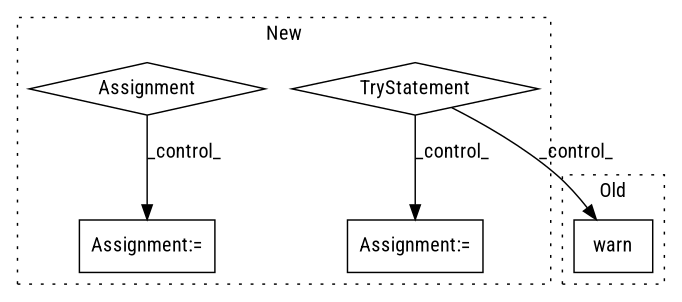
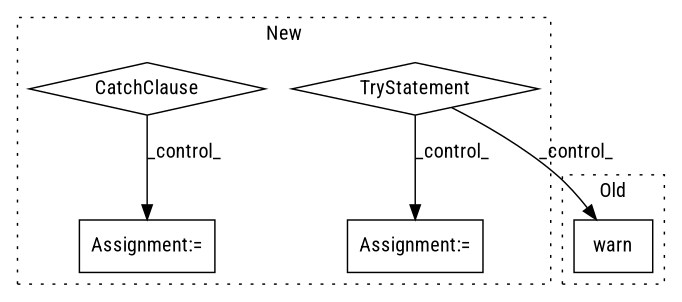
(147, 89) -> (147, 89)
